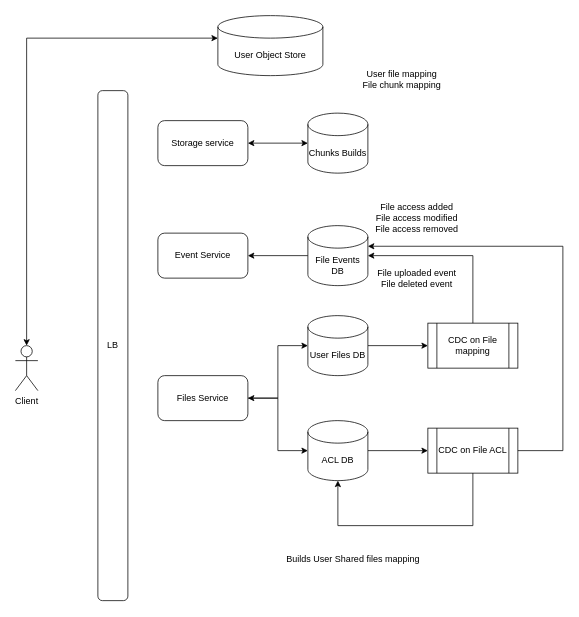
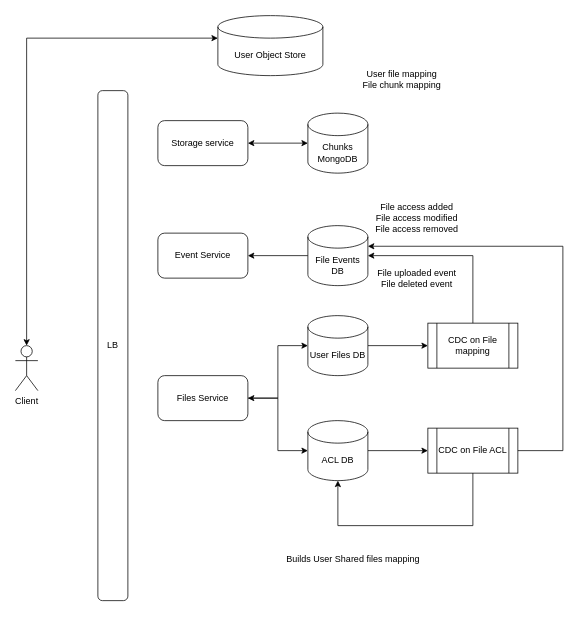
(338, 153) -> (338, 153)
